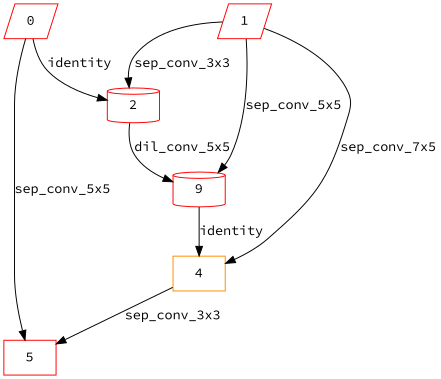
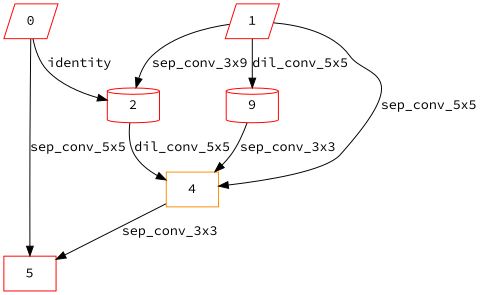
(183, 63) -> (200, 63)
(294, 105) -> (301, 63)
(389, 147) -> (429, 105)
(136, 157) -> (134, 154)
(232, 232) -> (288, 147)
